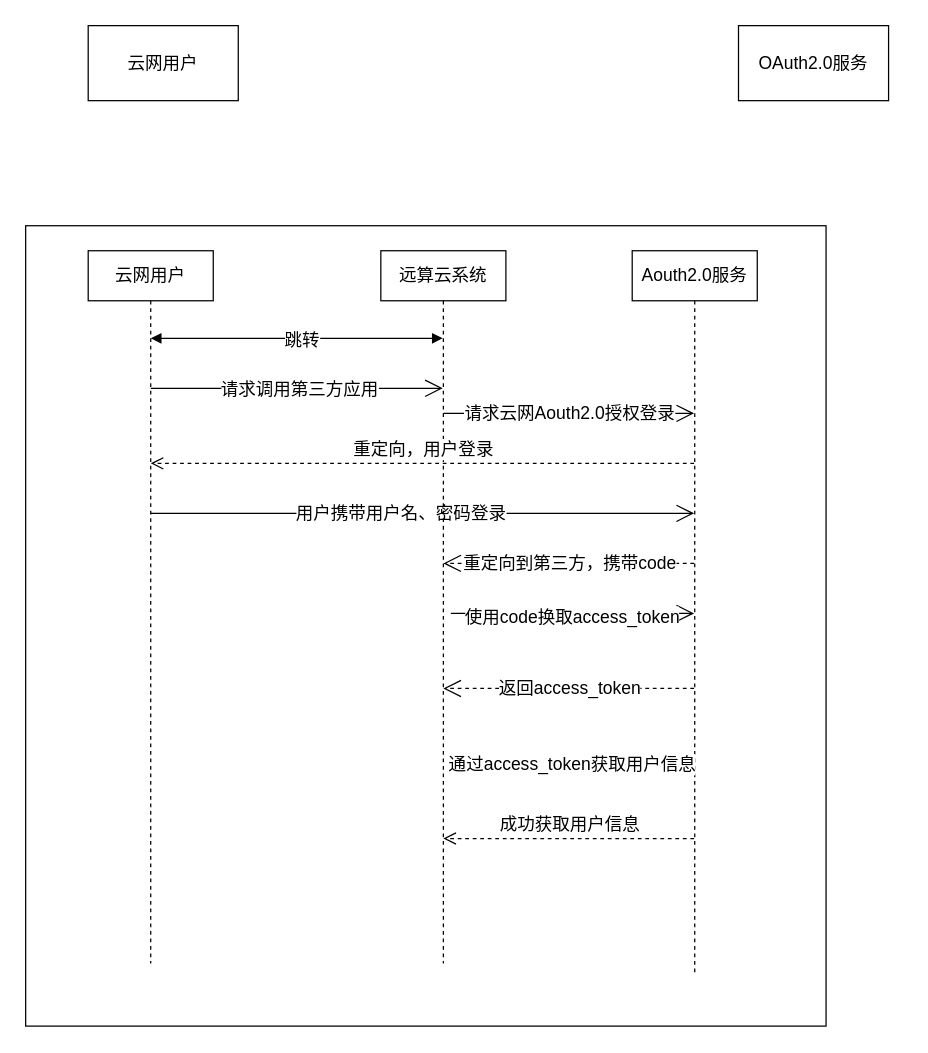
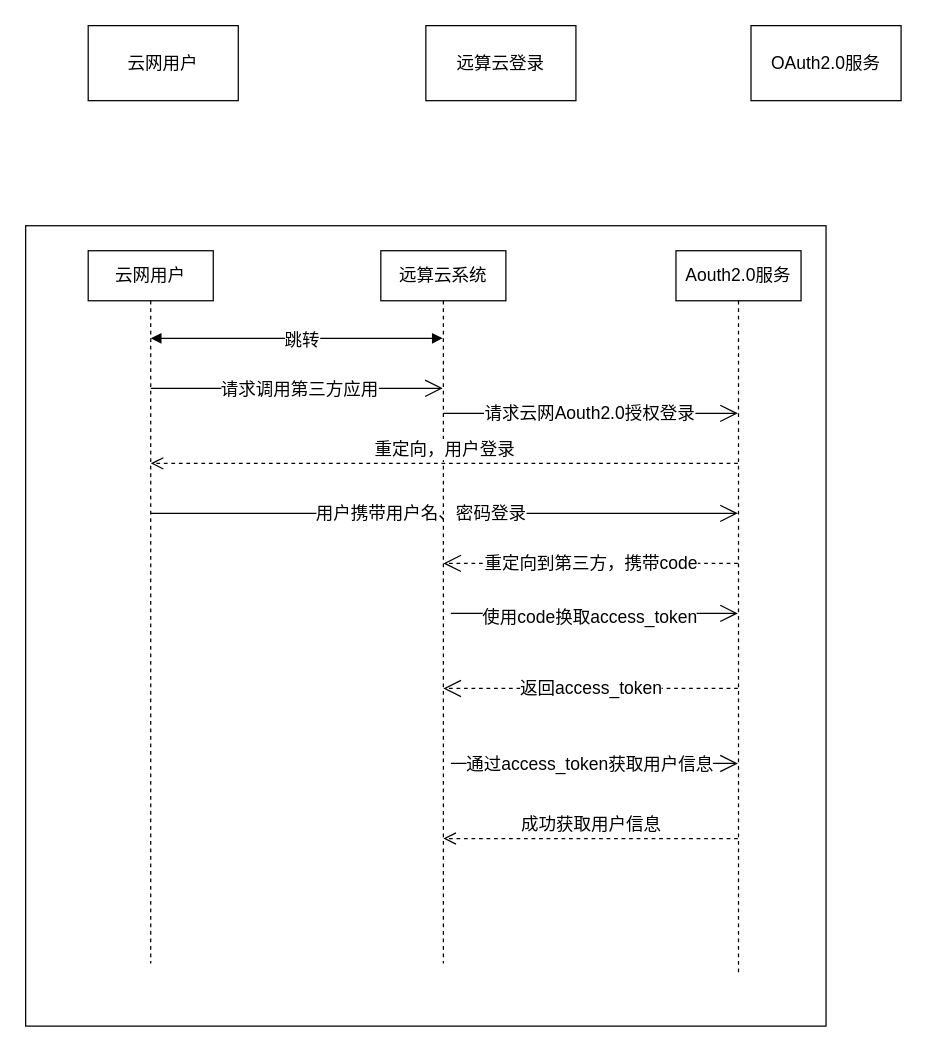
none -> (501, 63)
(813, 63) -> (826, 63)
(694, 613) -> (738, 613)
